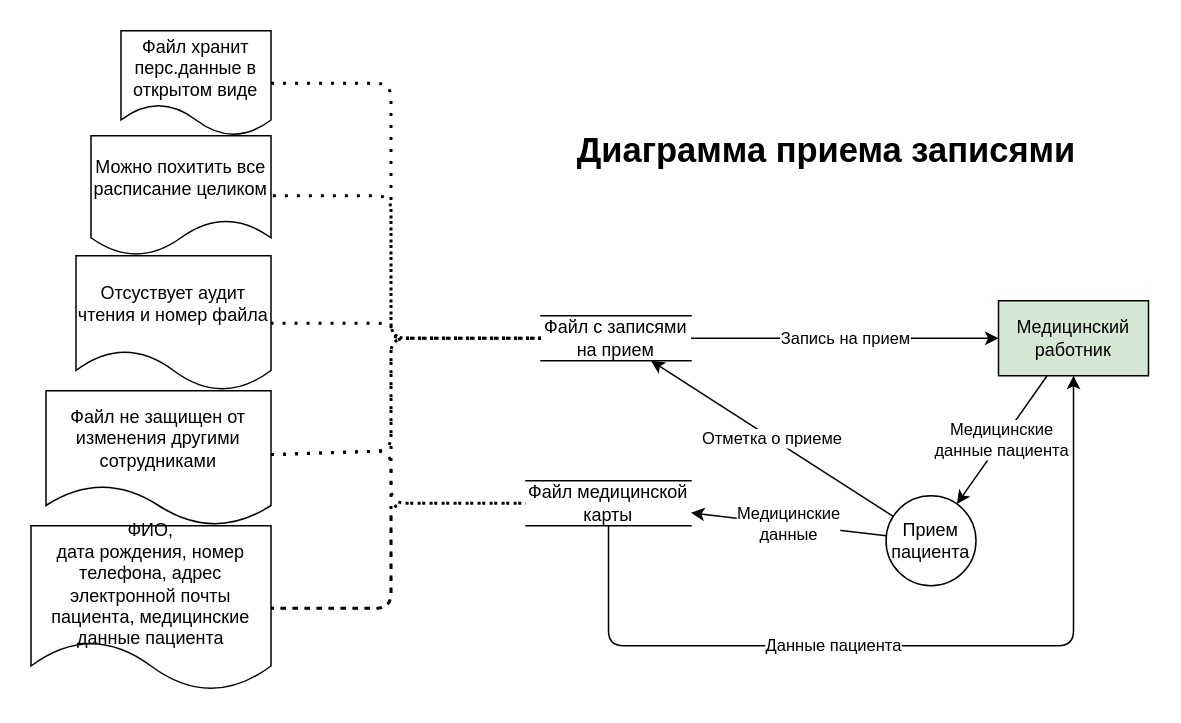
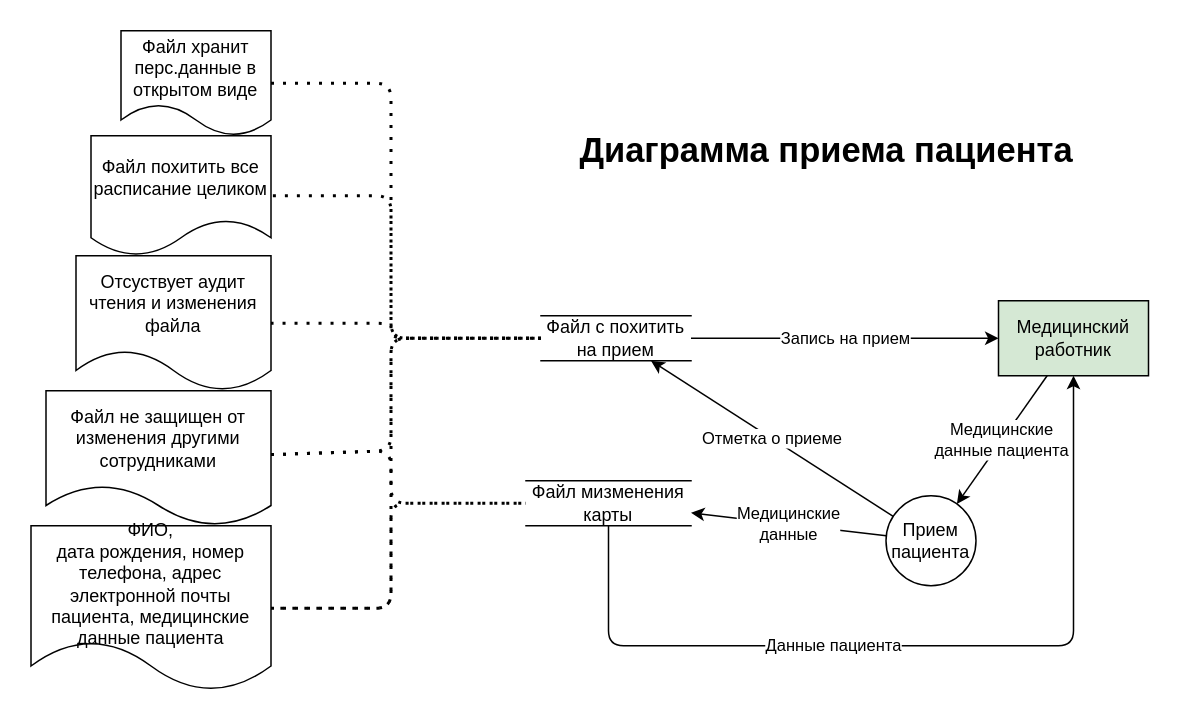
(827, 151) -> (827, 151)
(181, 178) -> (181, 178)
(173, 304) -> (173, 304)
(616, 338) -> (616, 338)
(608, 503) -> (608, 503)
